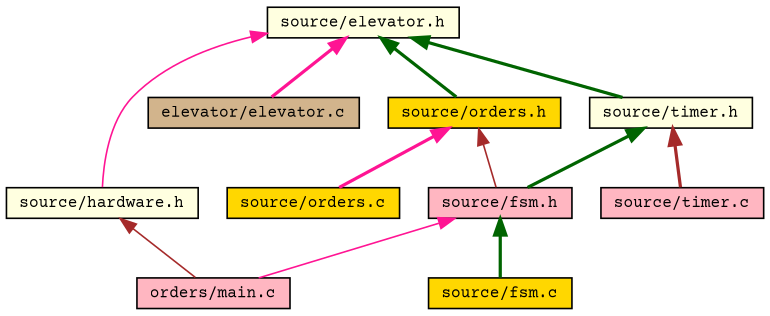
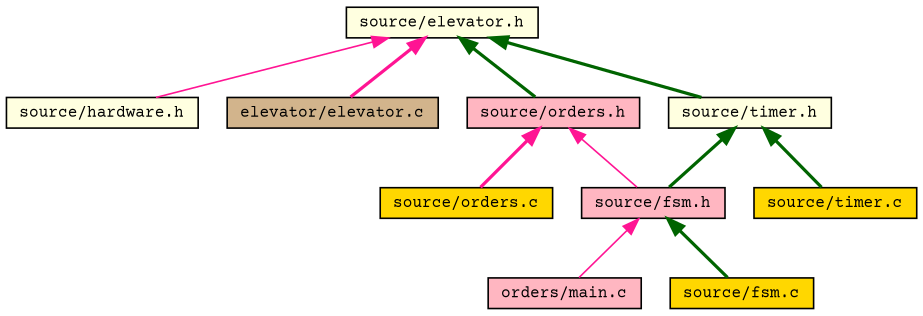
(474, 113) -> (553, 113)
(490, 166) -> (609, 163)
(678, 166) -> (799, 164)
(682, 203) -> (835, 203)
(164, 253) -> none
